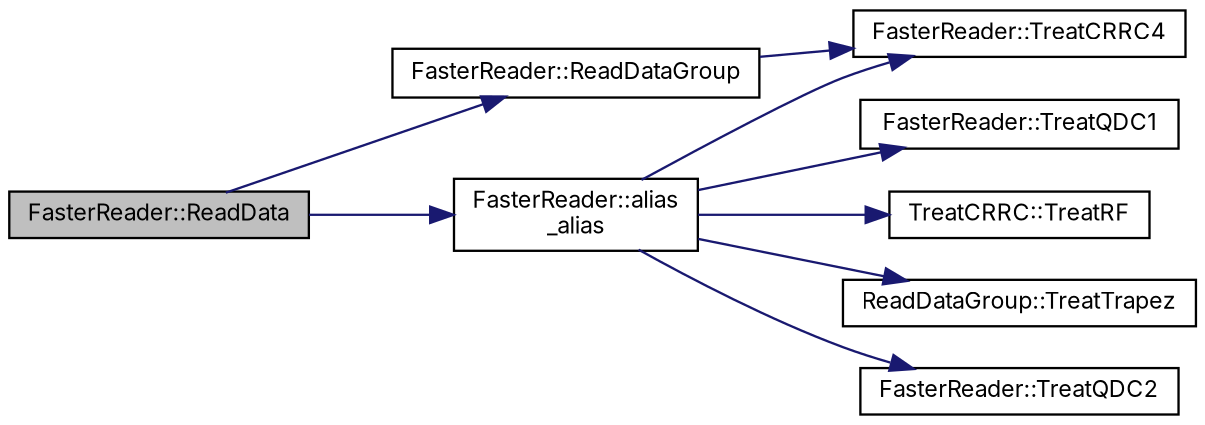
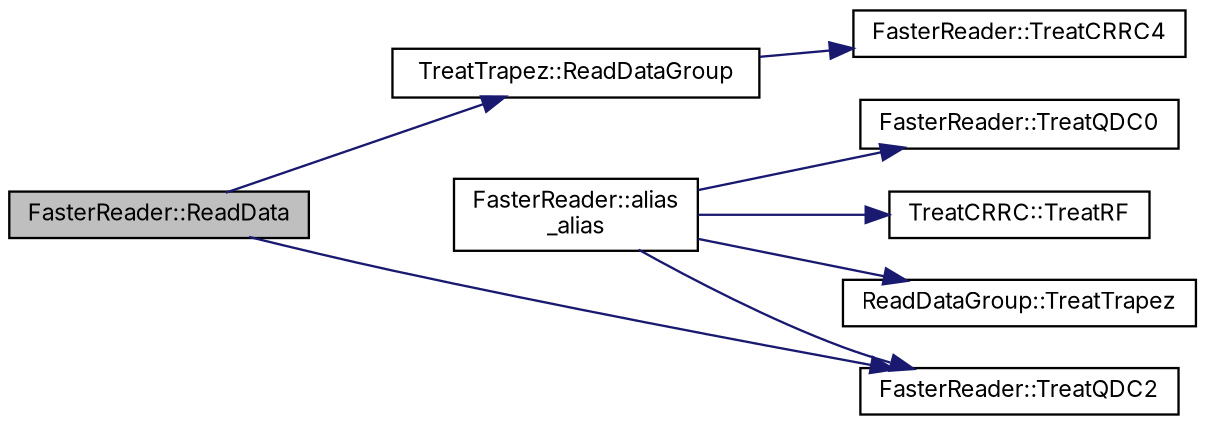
(576, 73) -> (576, 73)
(763, 115) -> none
(1019, 124) -> (1019, 124)
(369, 215) -> (559, 305)
